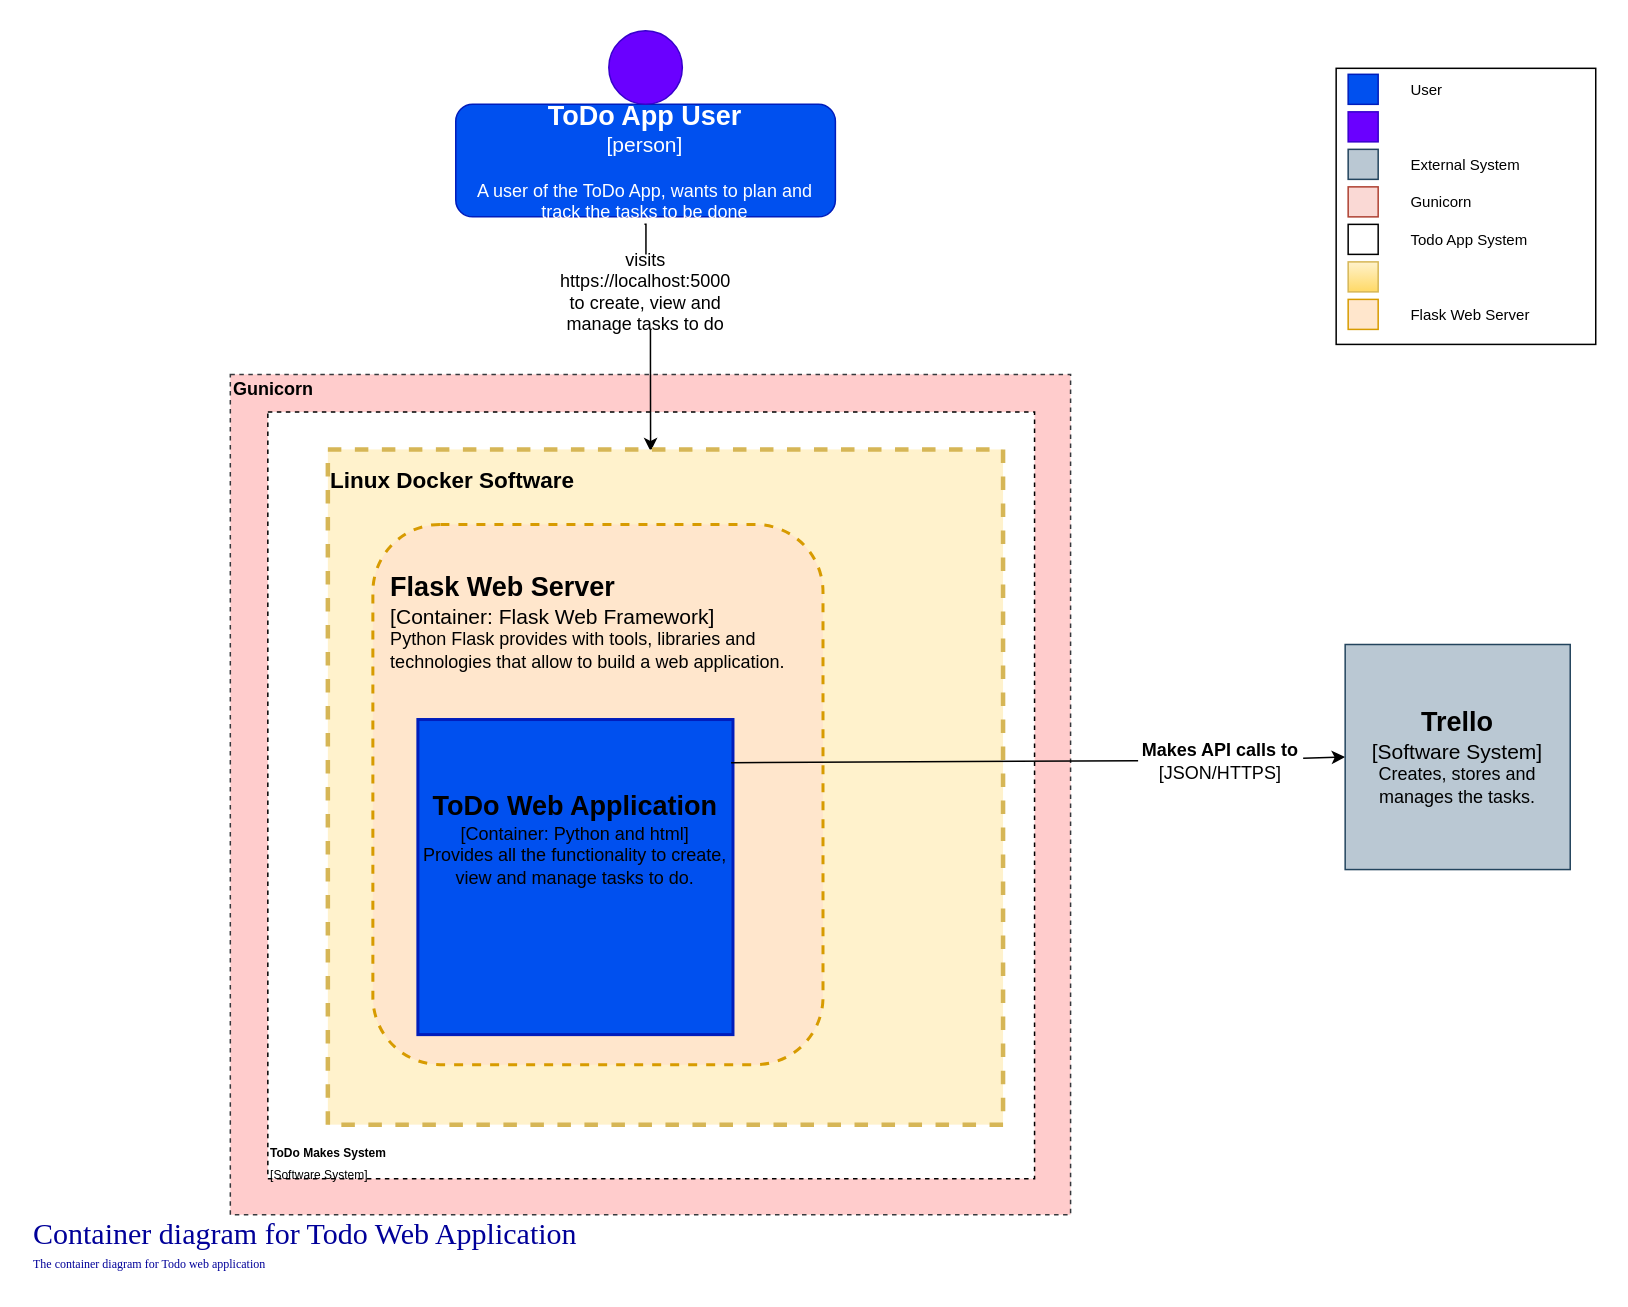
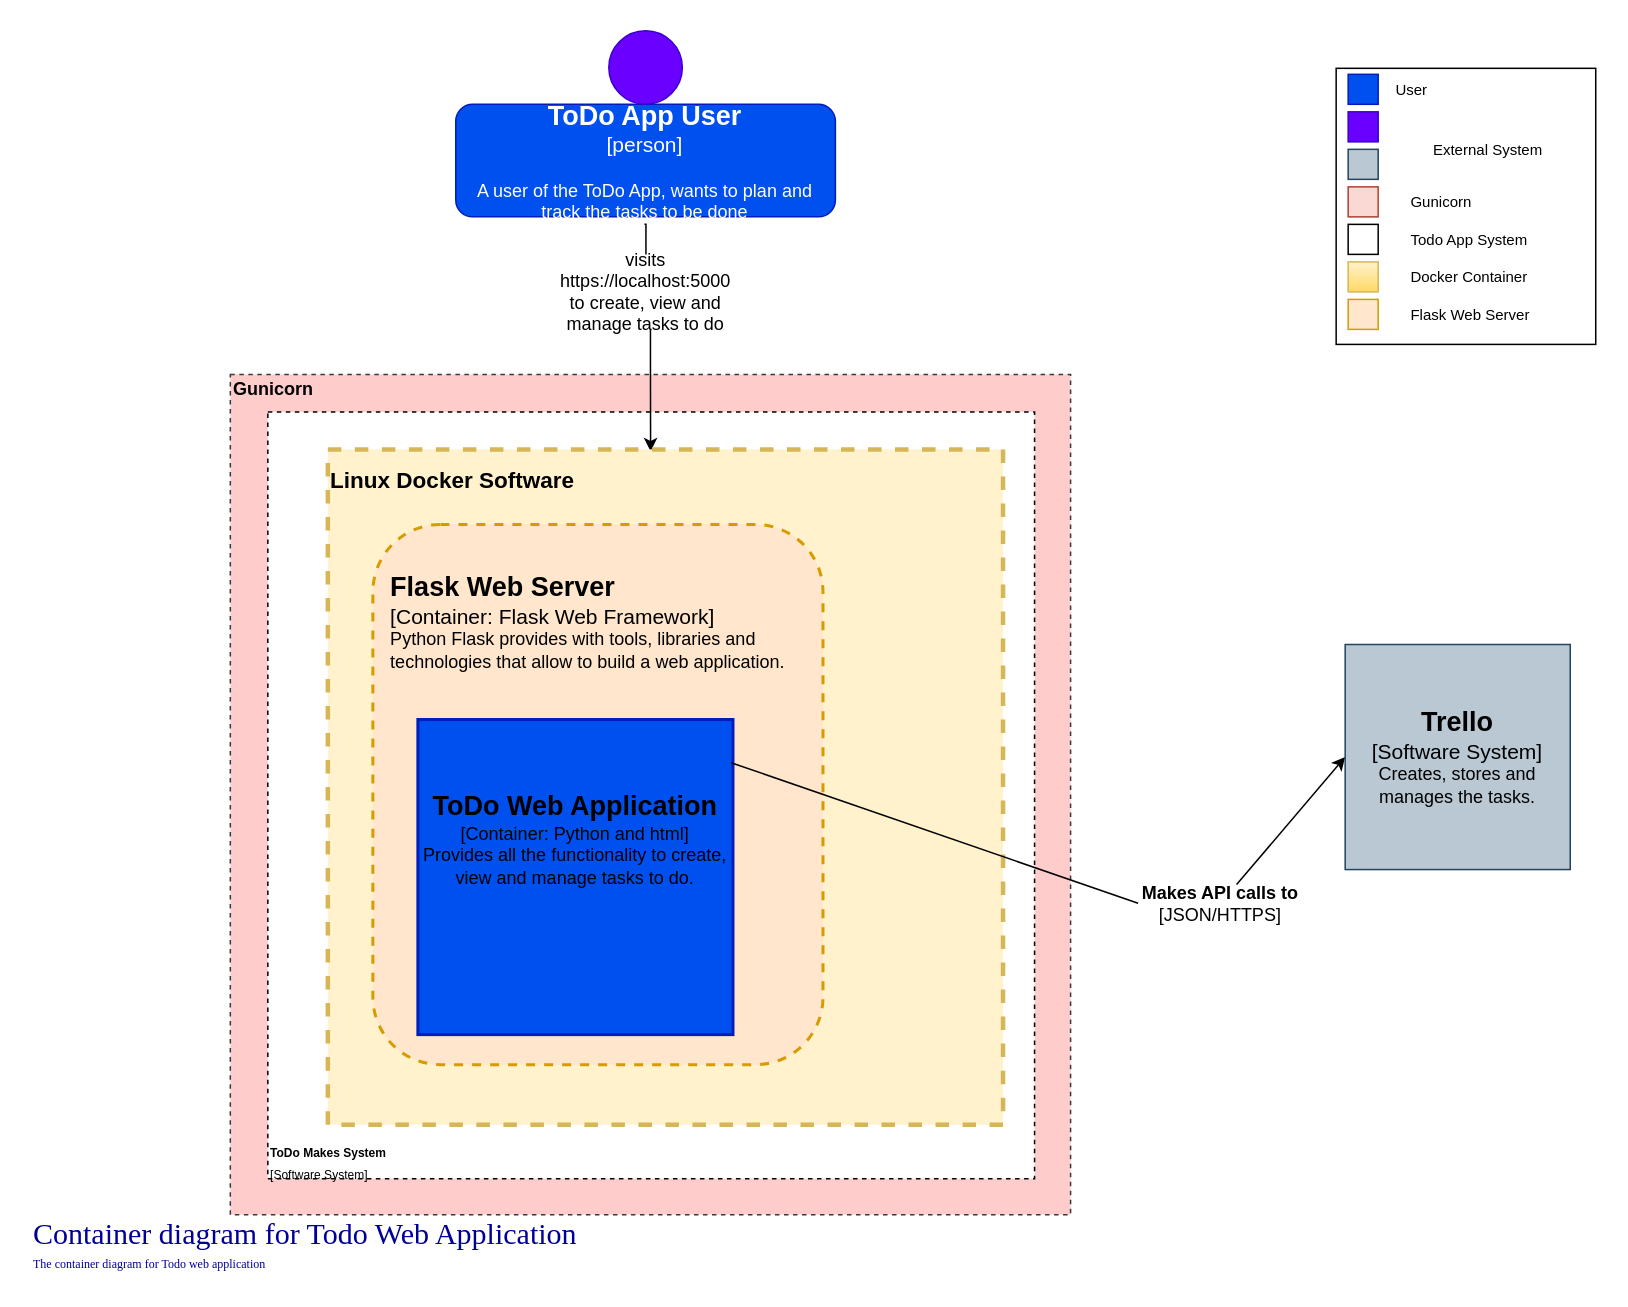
(1445, 89) -> (1430, 89)
(1468, 164) -> (1490, 149)
none -> (1479, 277)
(1220, 761) -> (1220, 903)
